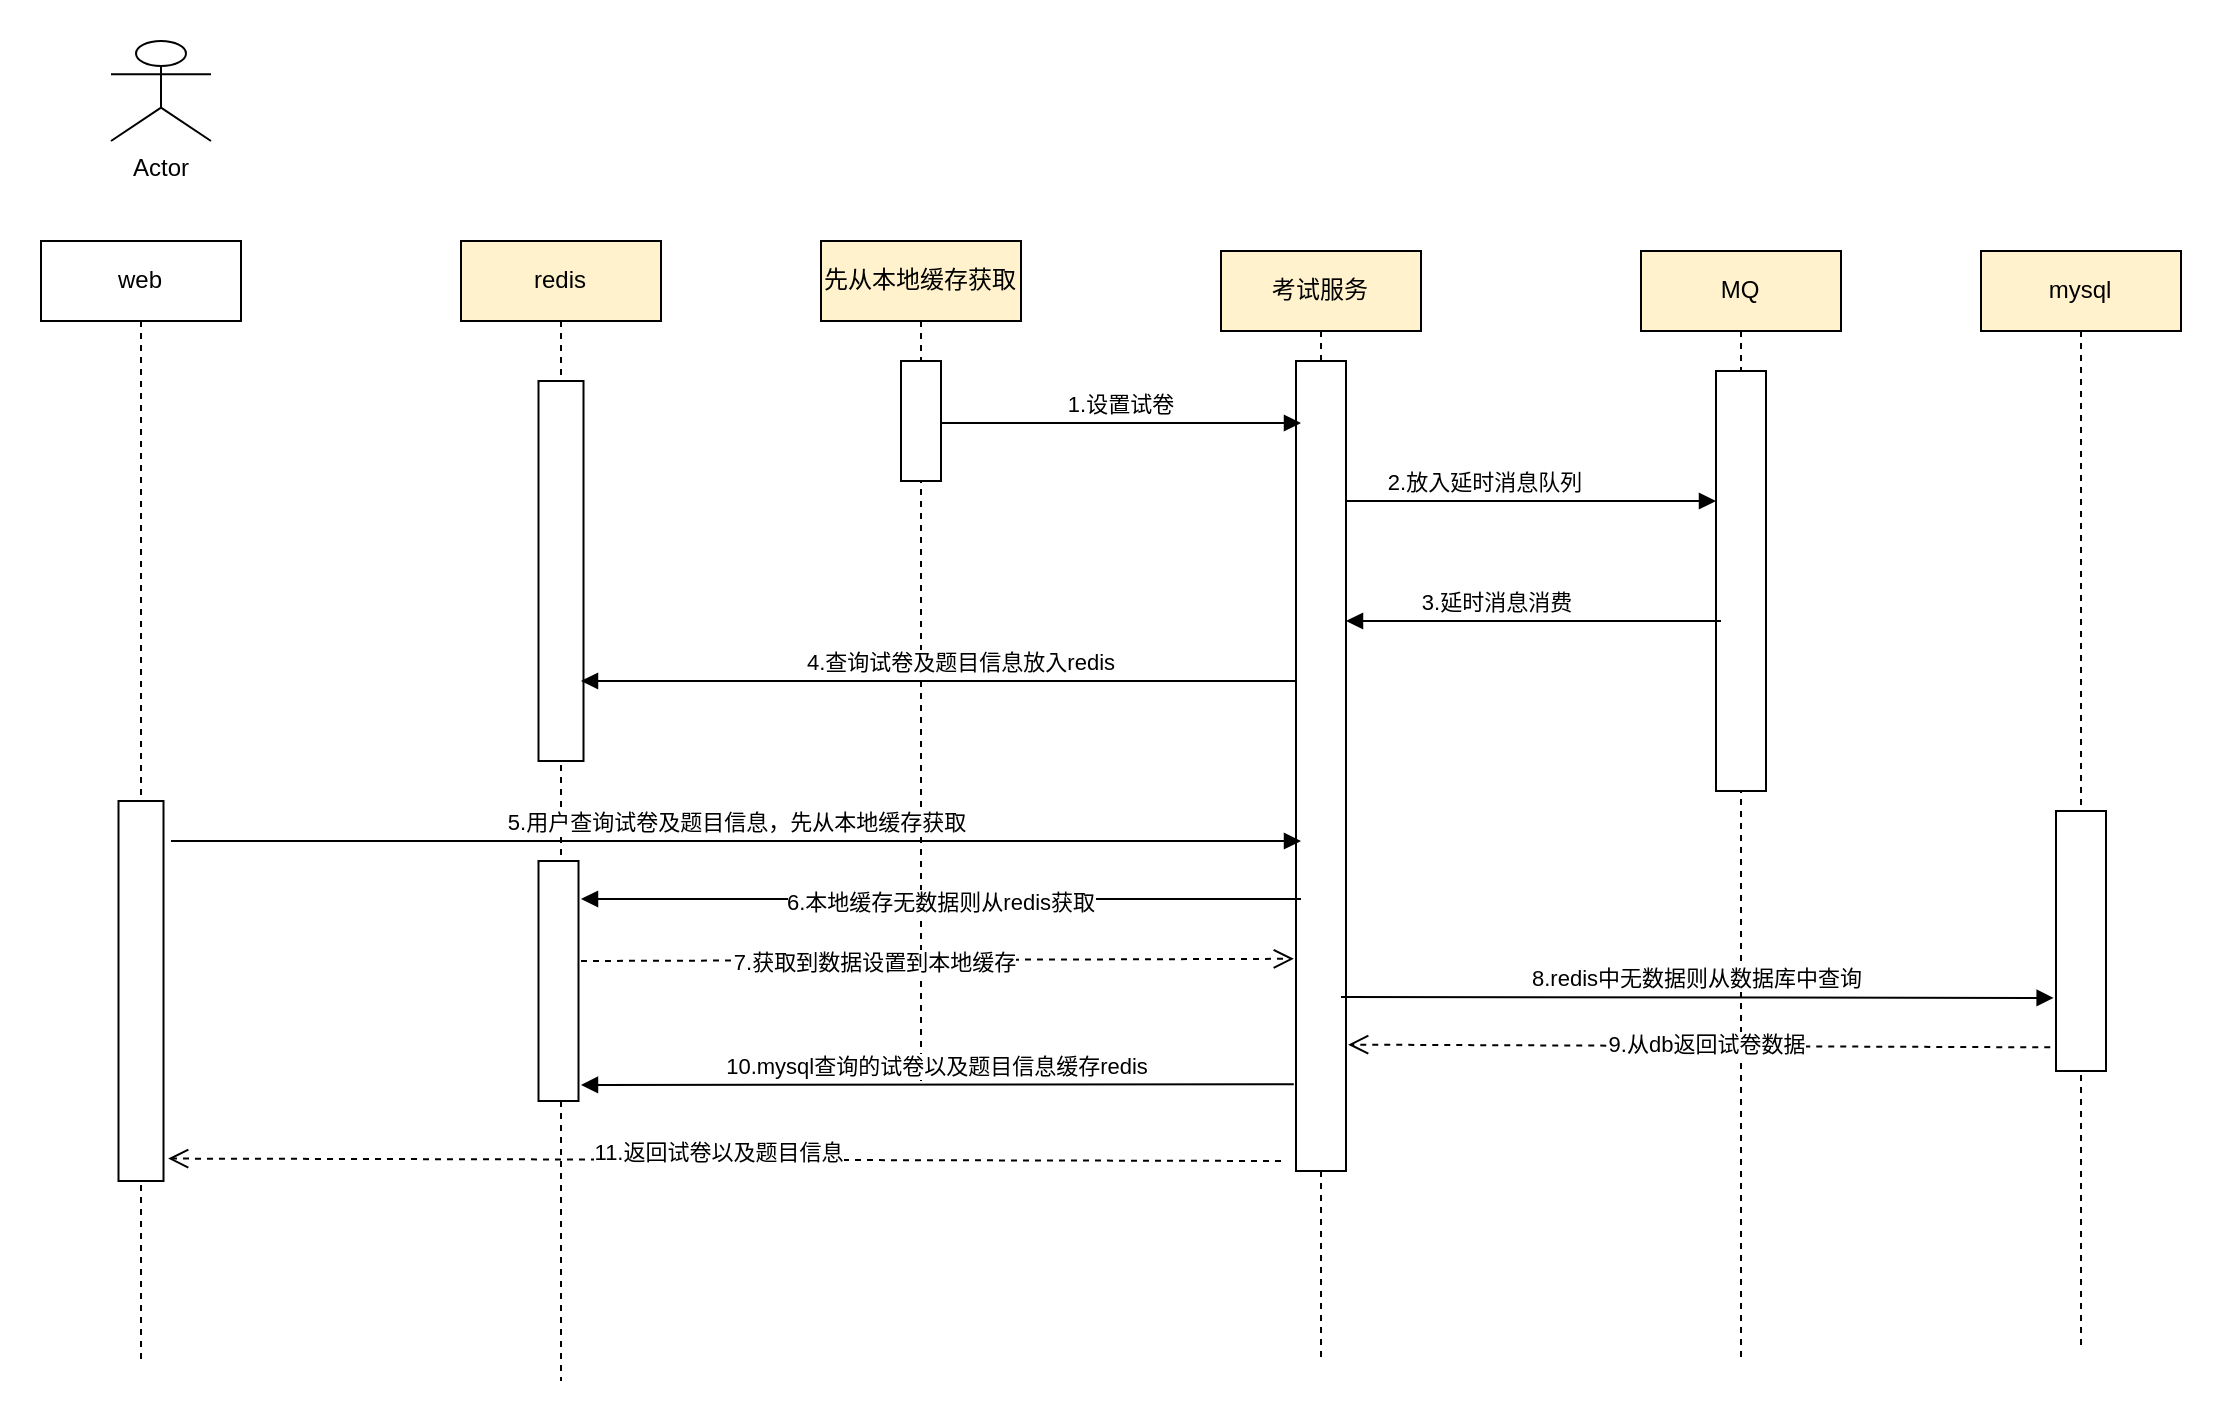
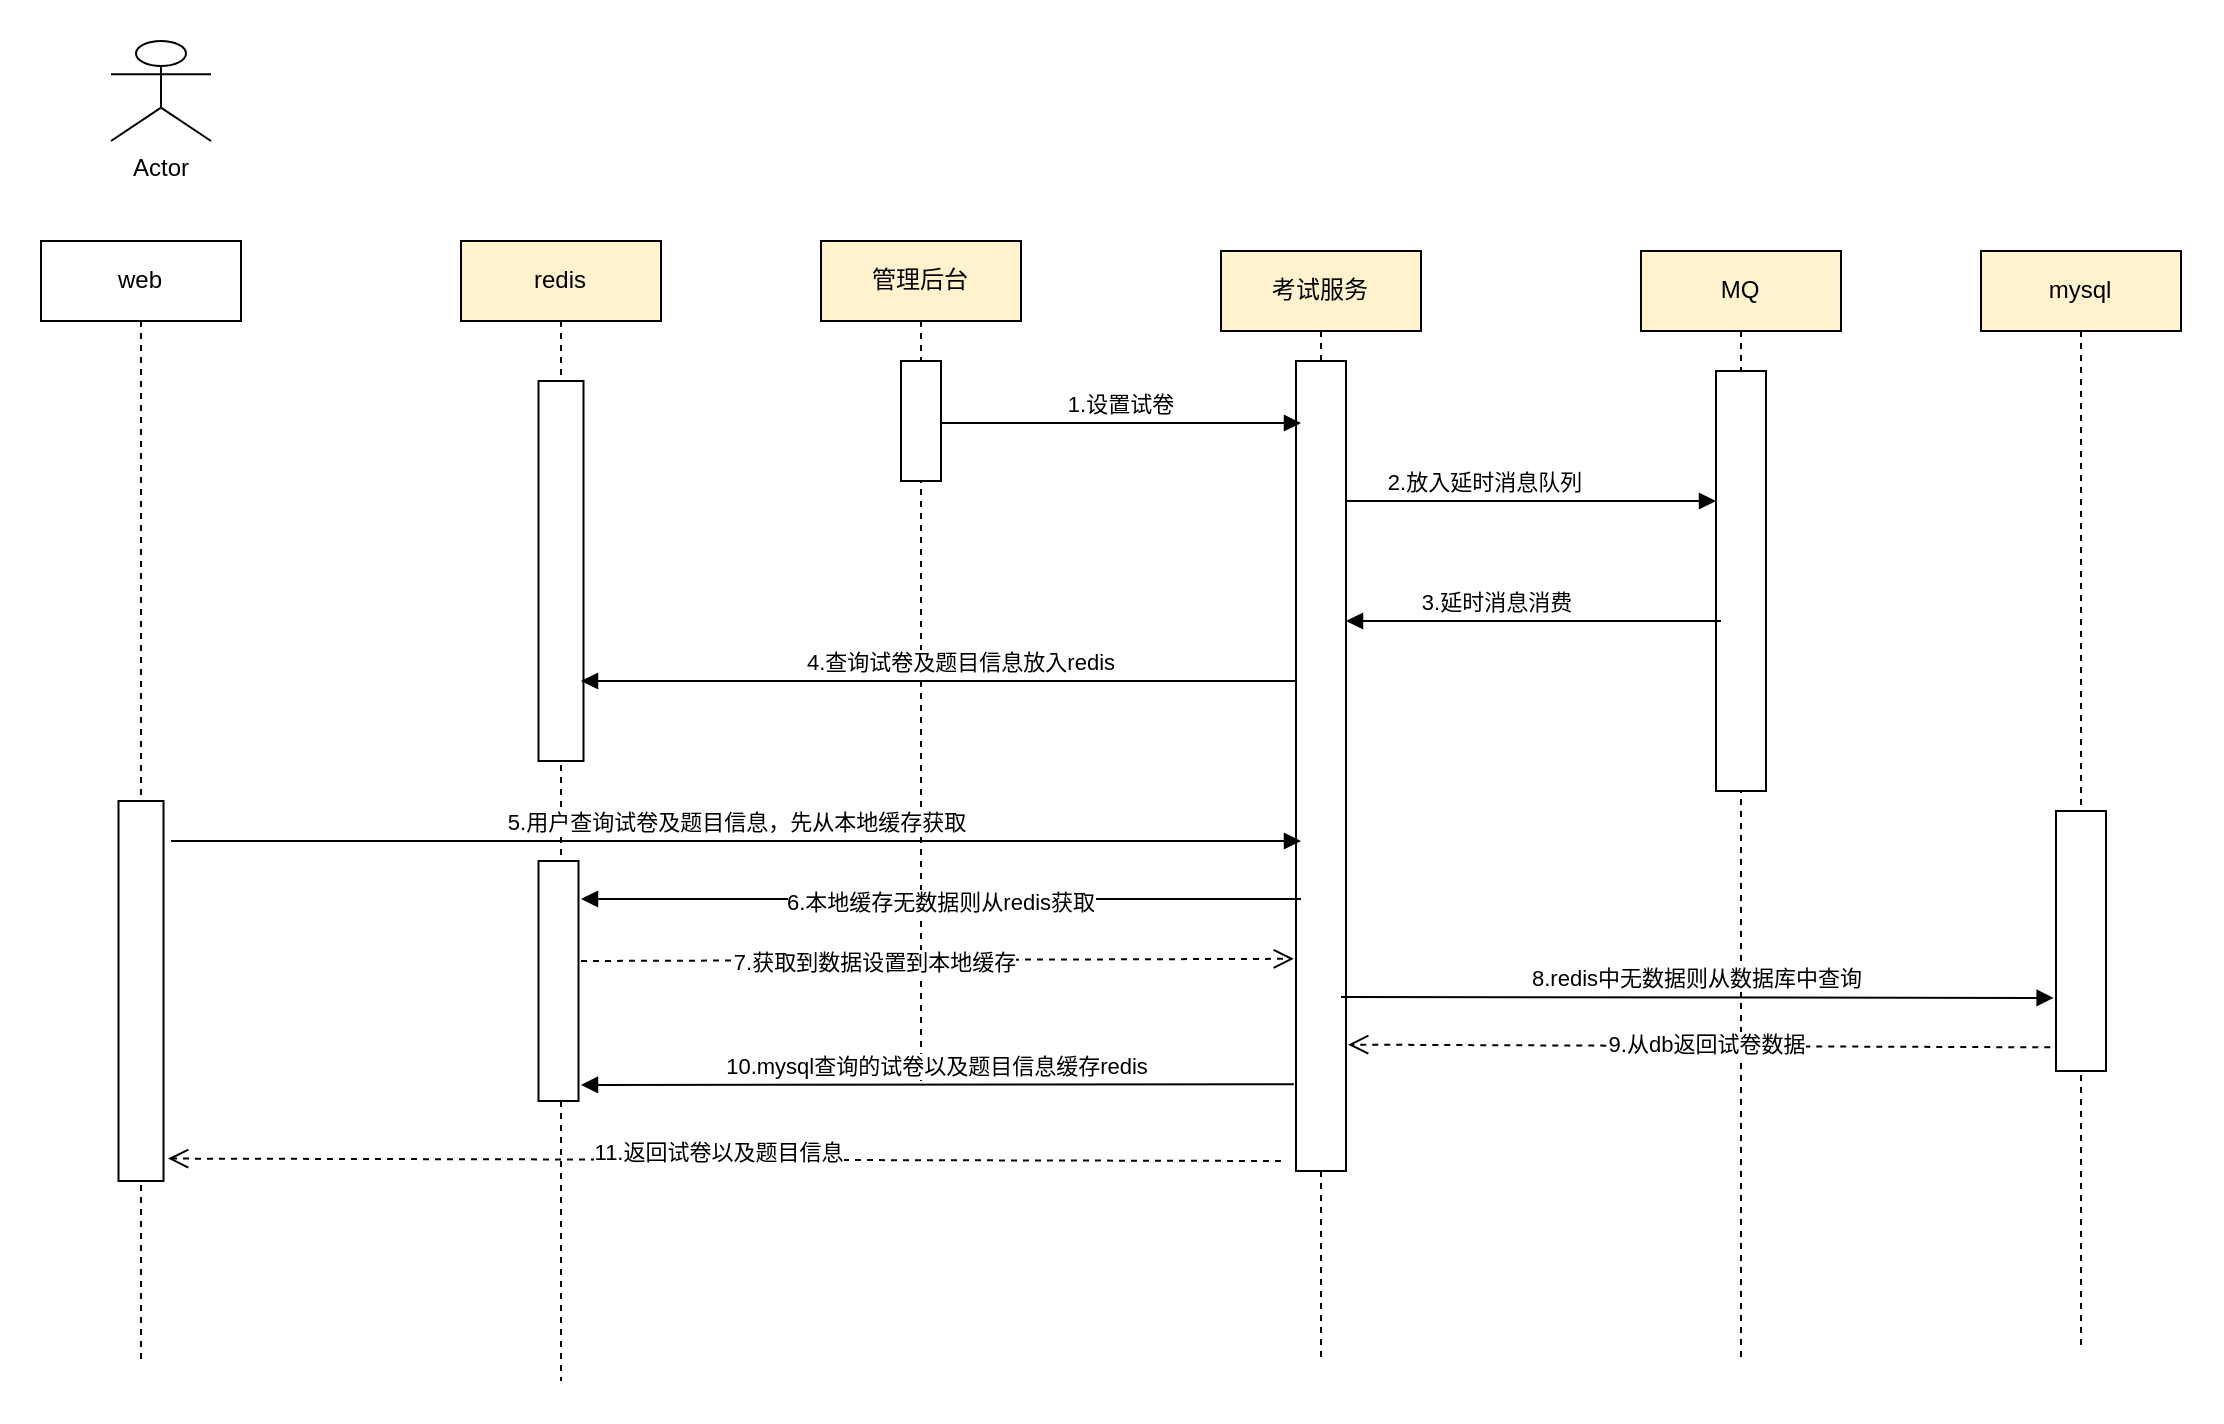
(921, 281) -> (921, 281)
